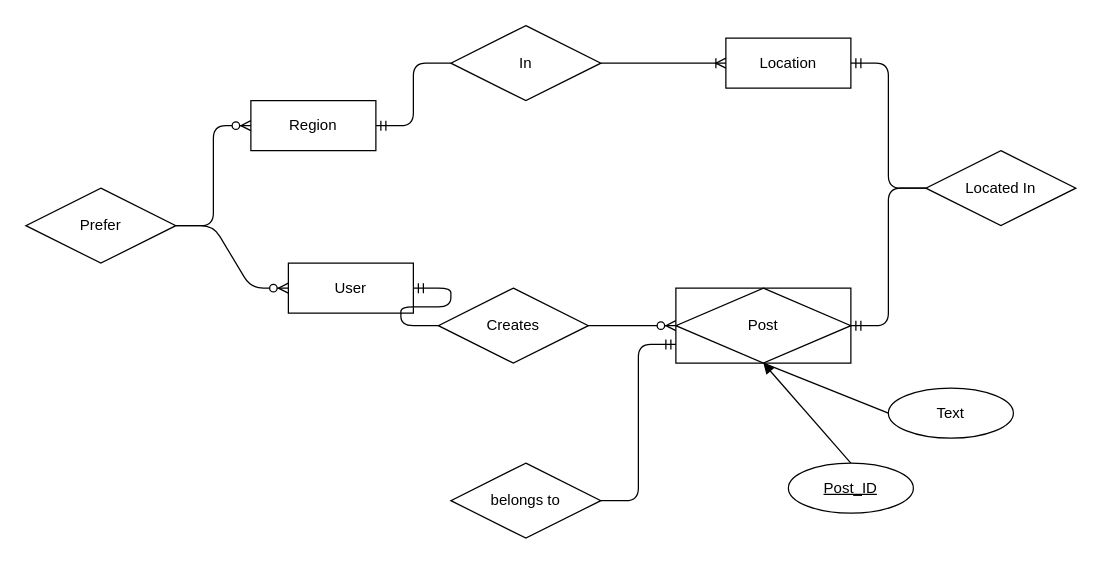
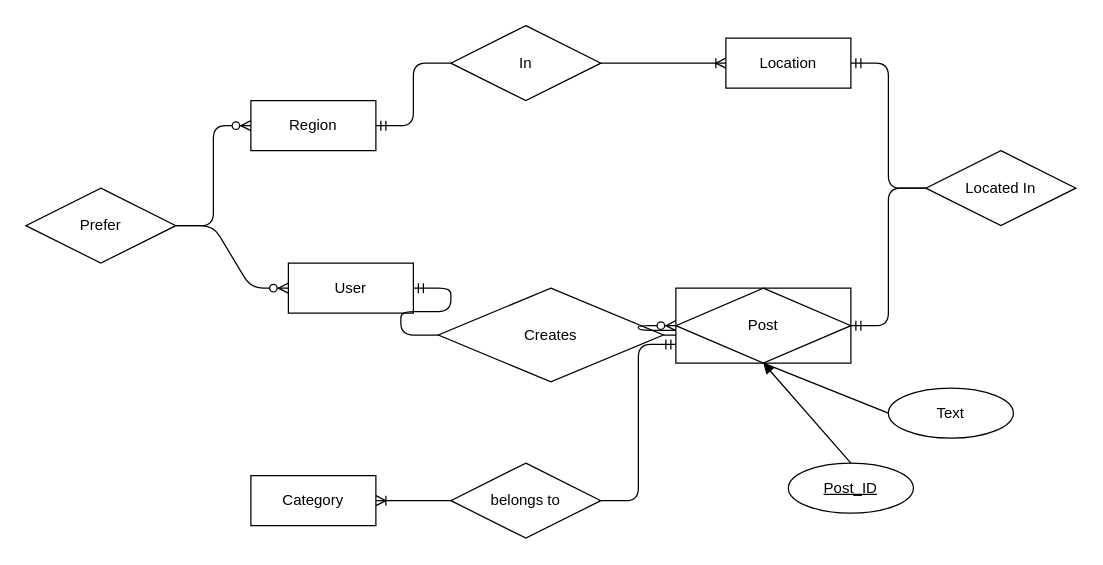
(513, 326) -> (551, 335)
none -> (313, 501)
none -> (413, 501)
